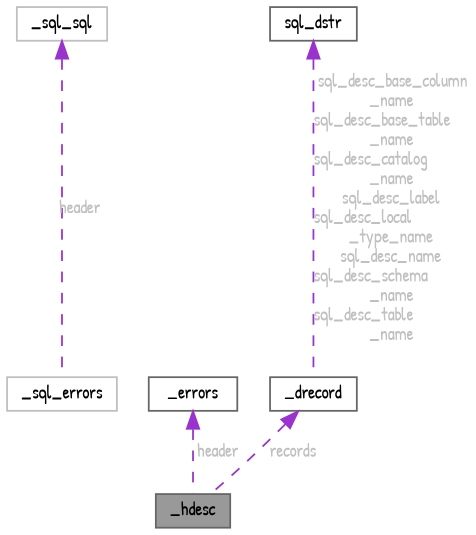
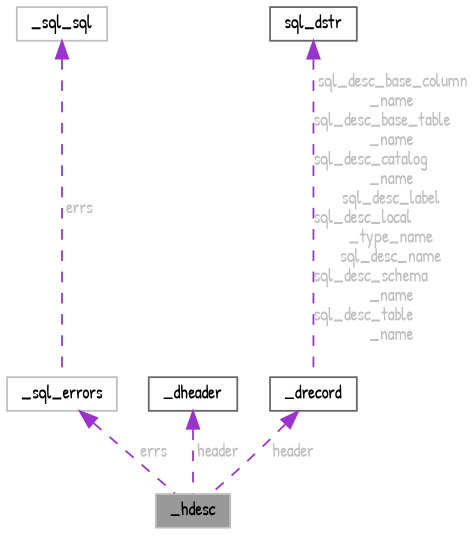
(78, 209) -> (78, 209)
(193, 394) -> (193, 394)
(291, 452) -> (291, 452)
none -> (134, 458)
(193, 511) -> (193, 511)
